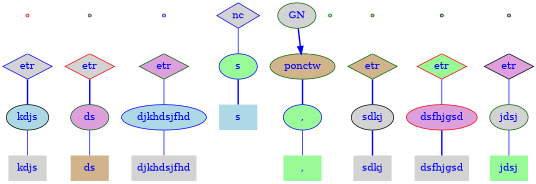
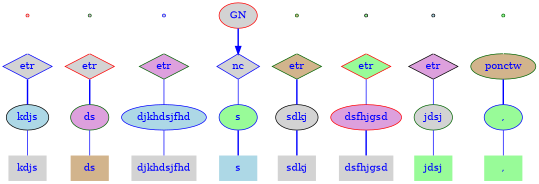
(297, 16) -> (238, 16)
(299, 38) -> (238, 38)
